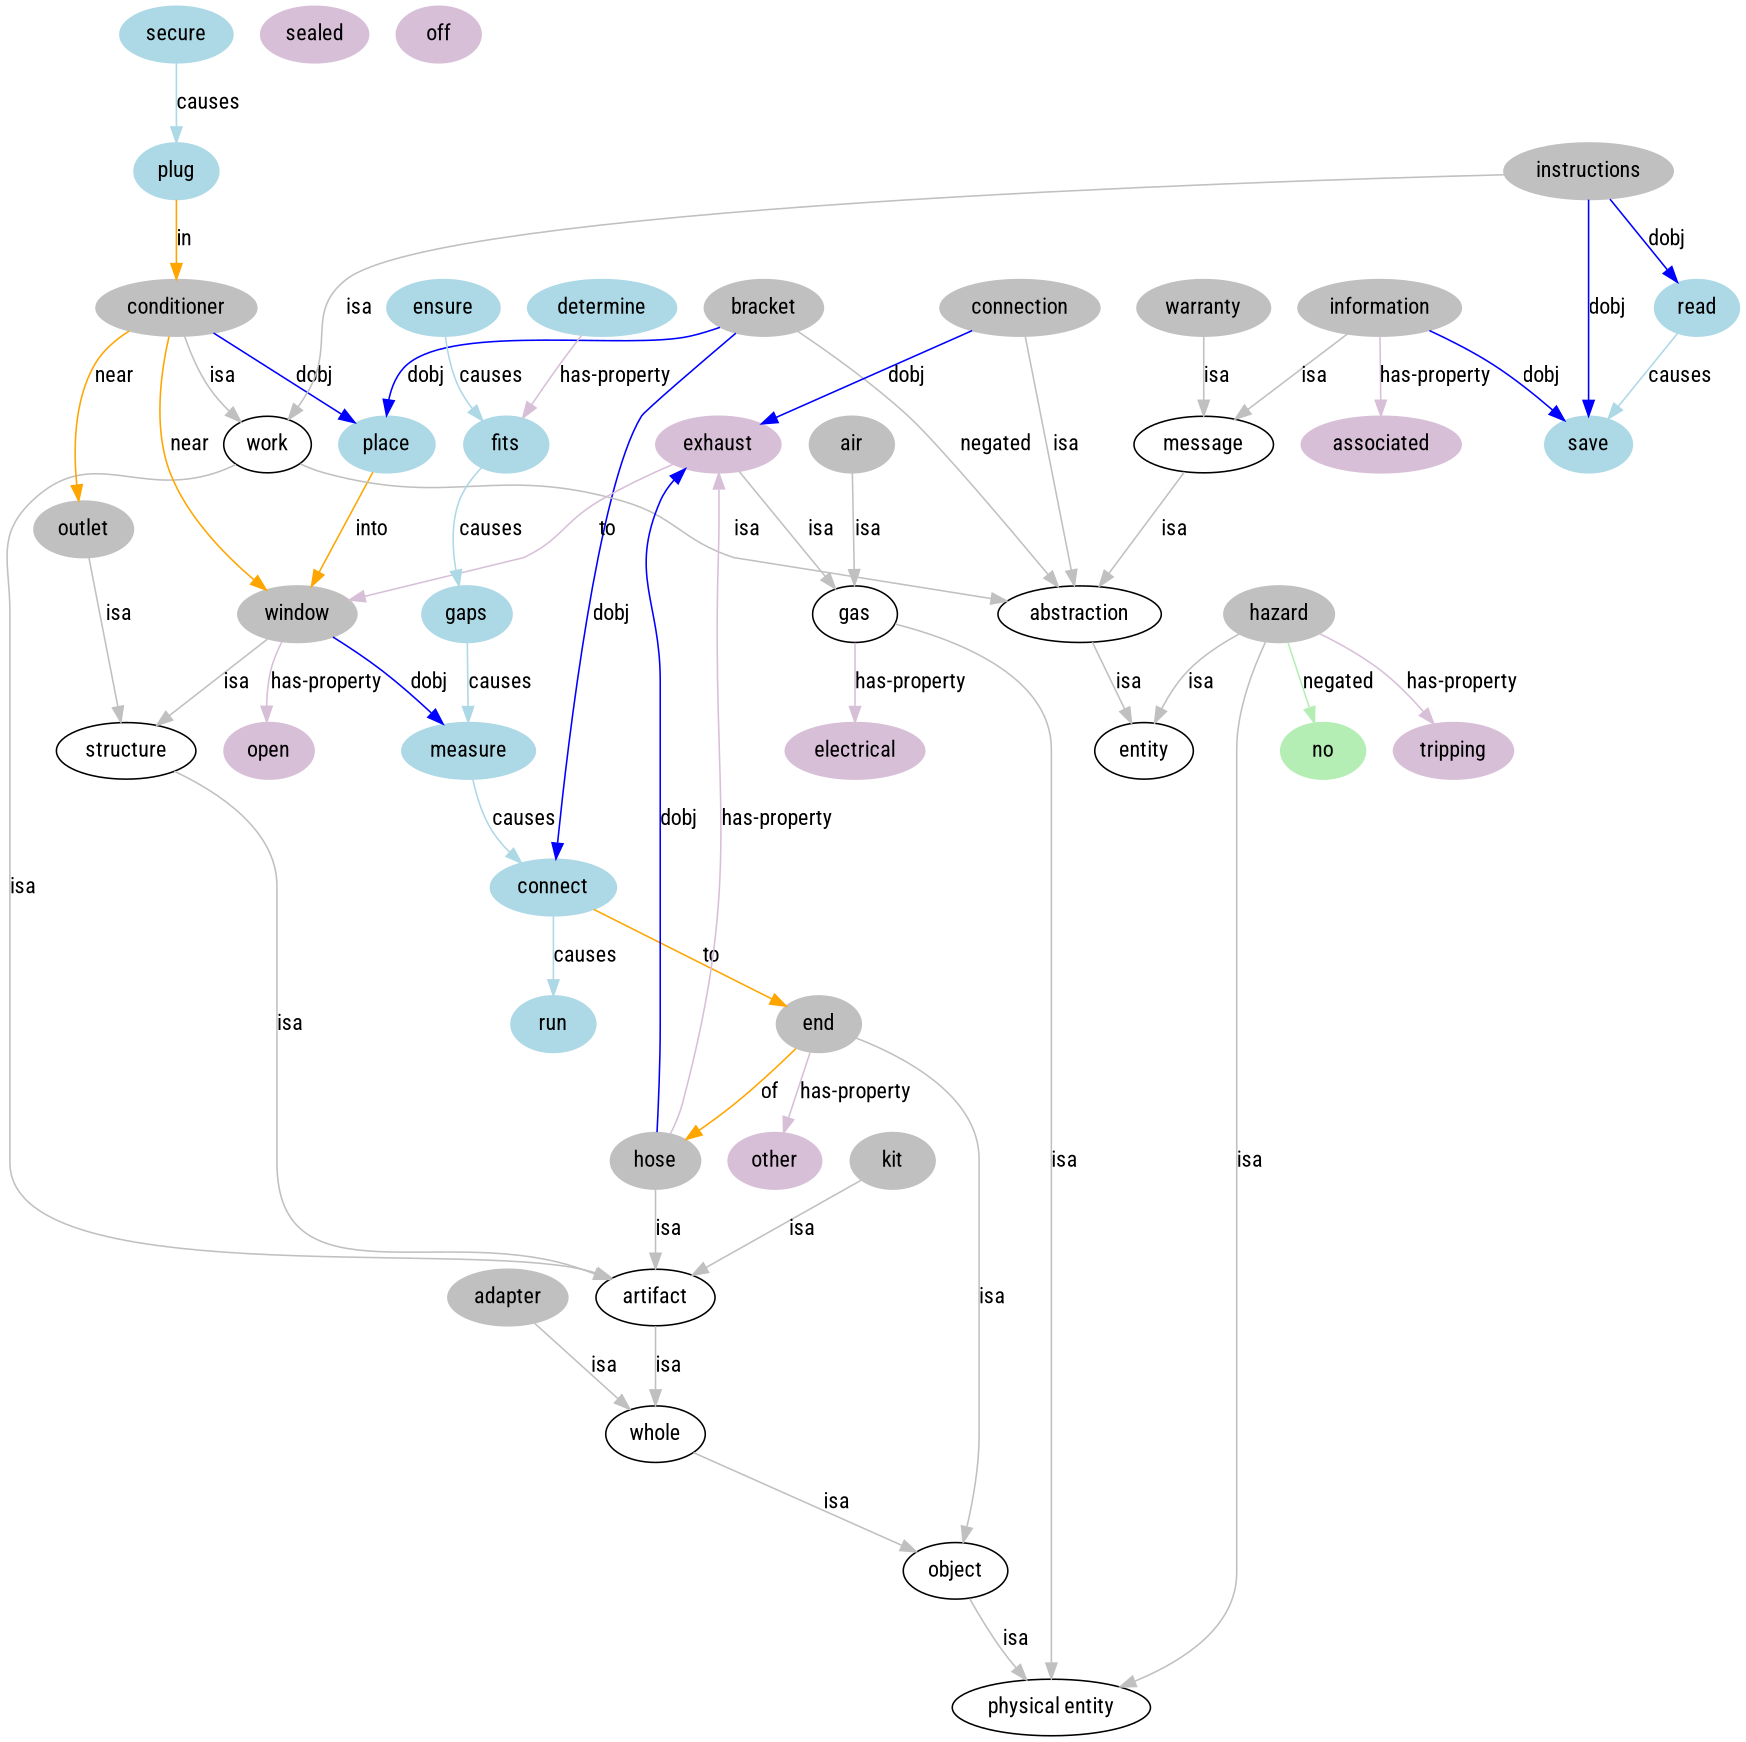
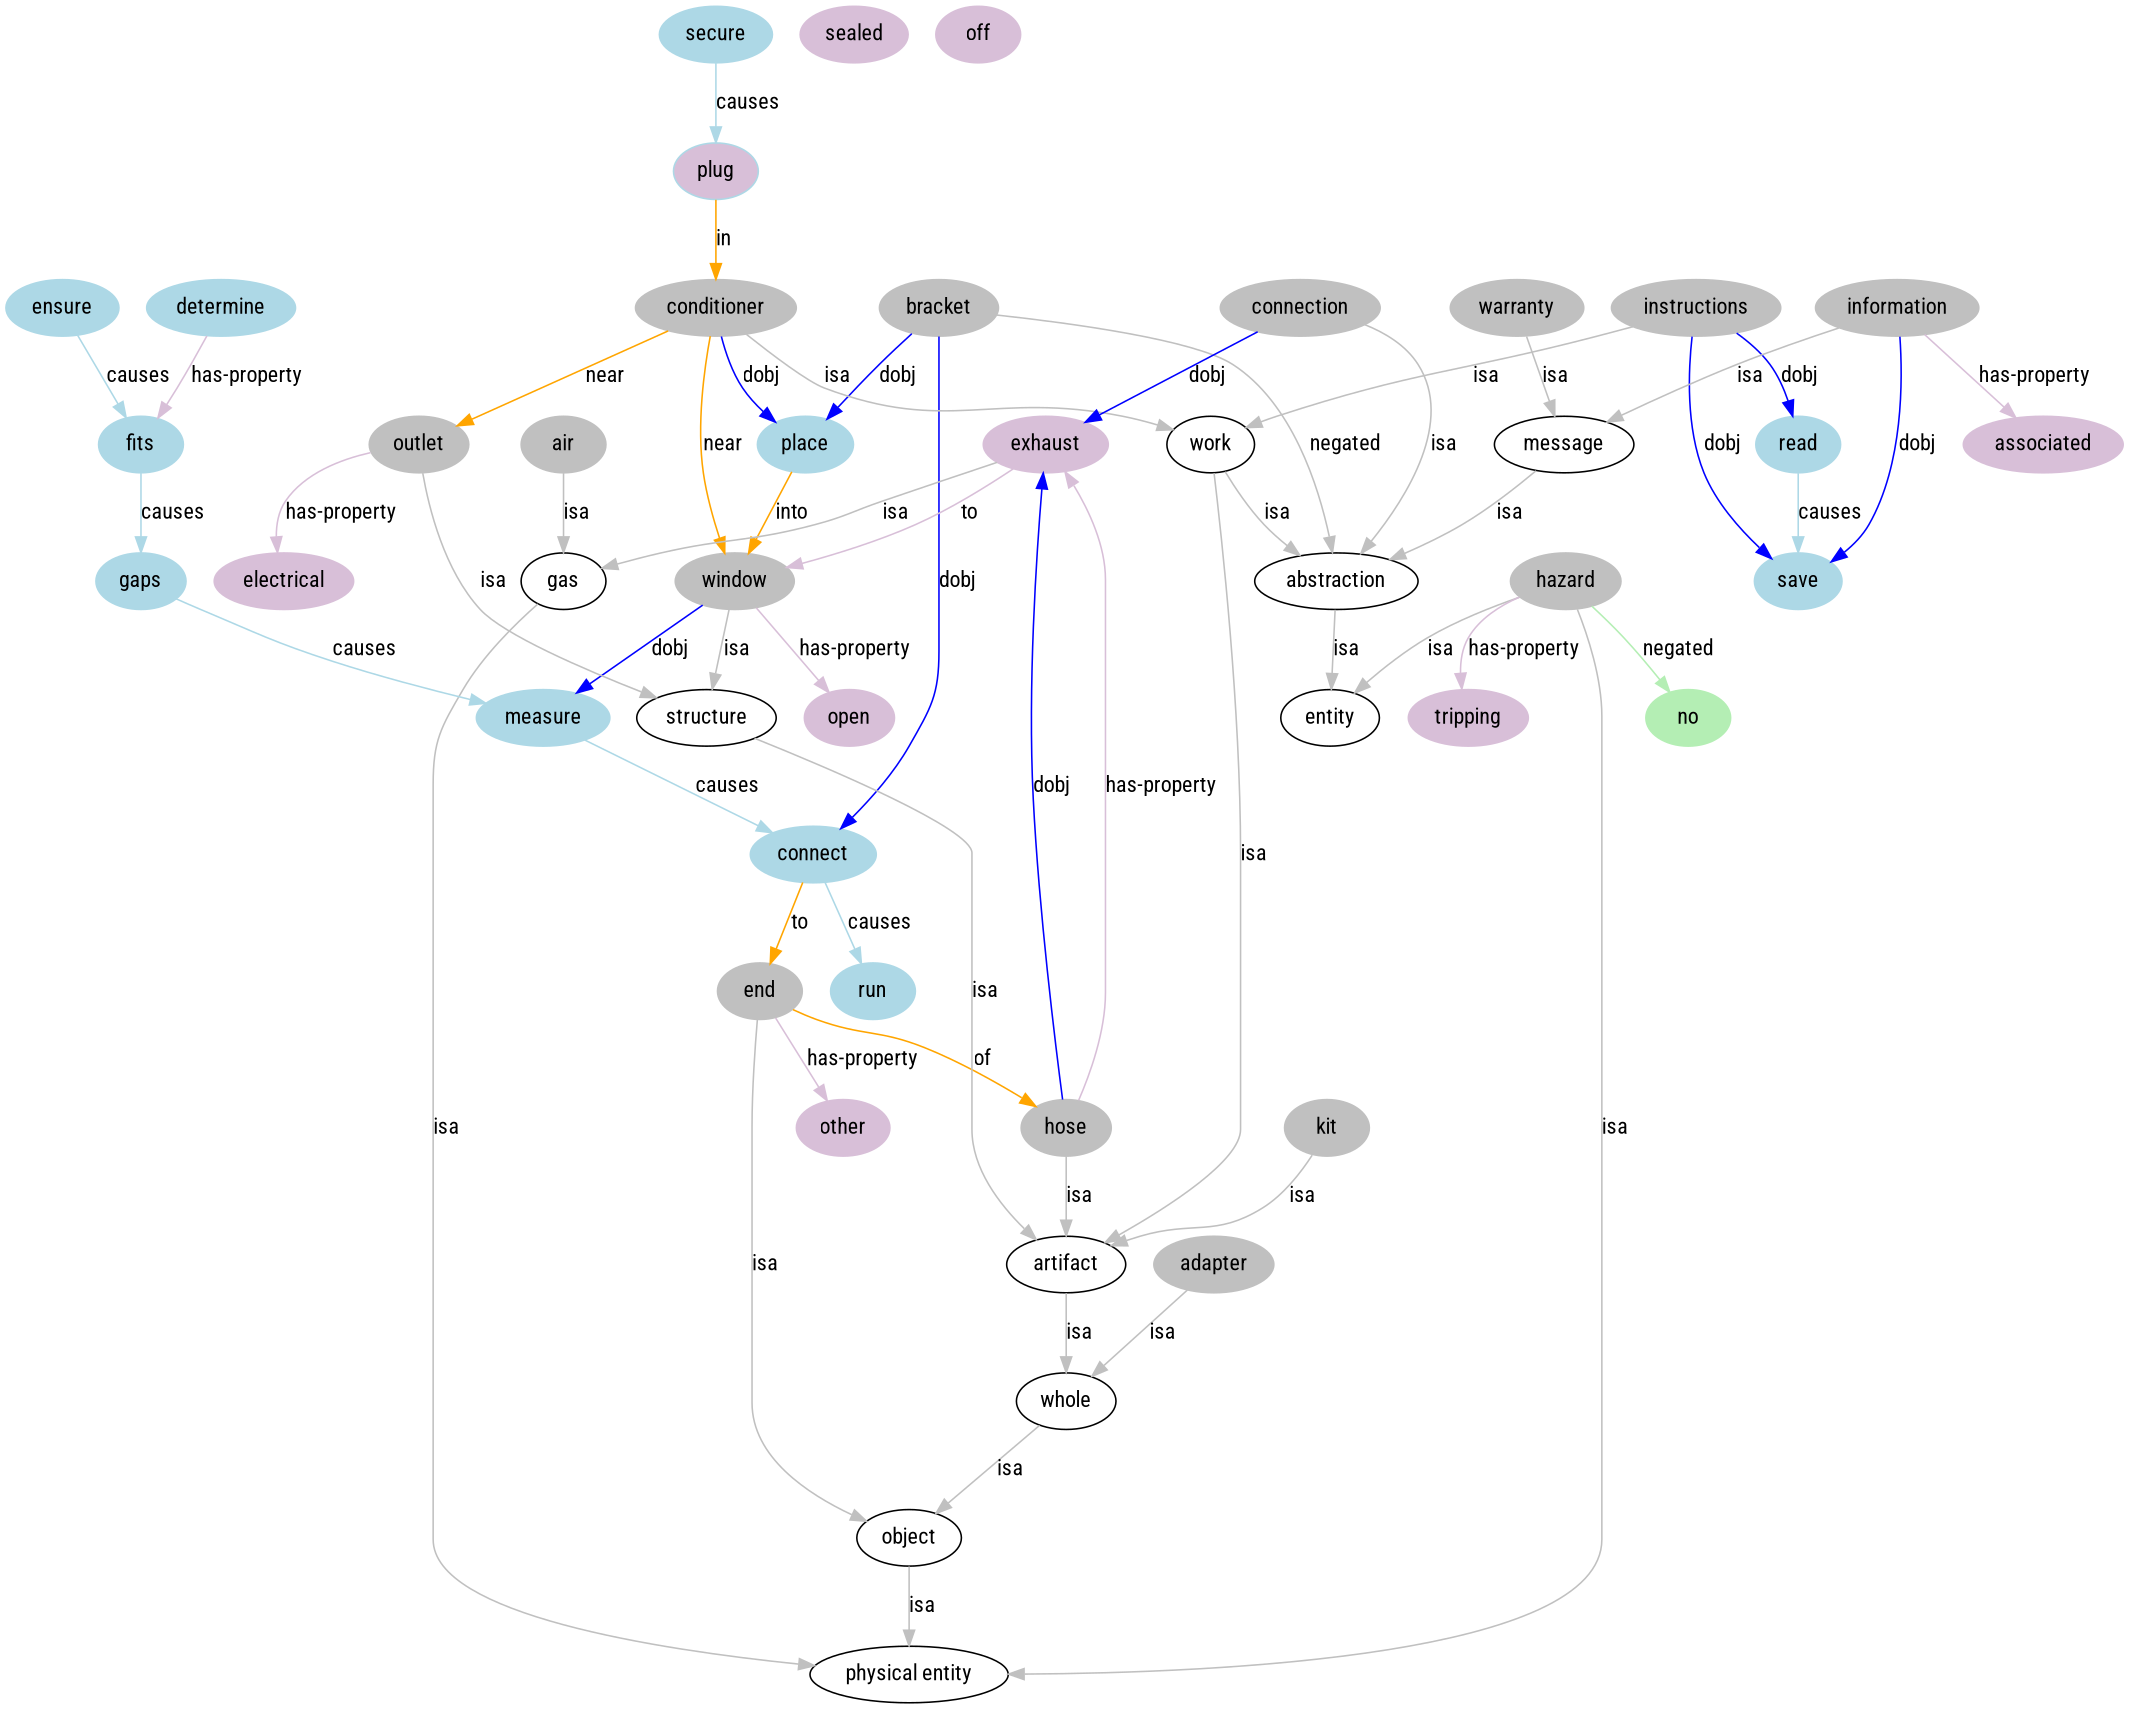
(176, 171) -> (716, 171)
(855, 675) -> (308, 479)
